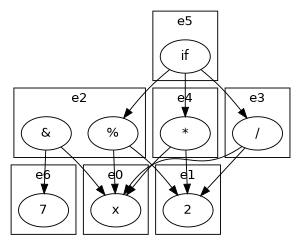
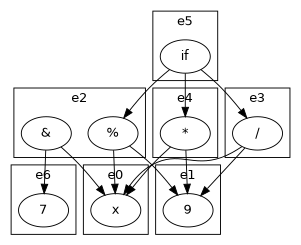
(188, 210) -> (188, 210)
